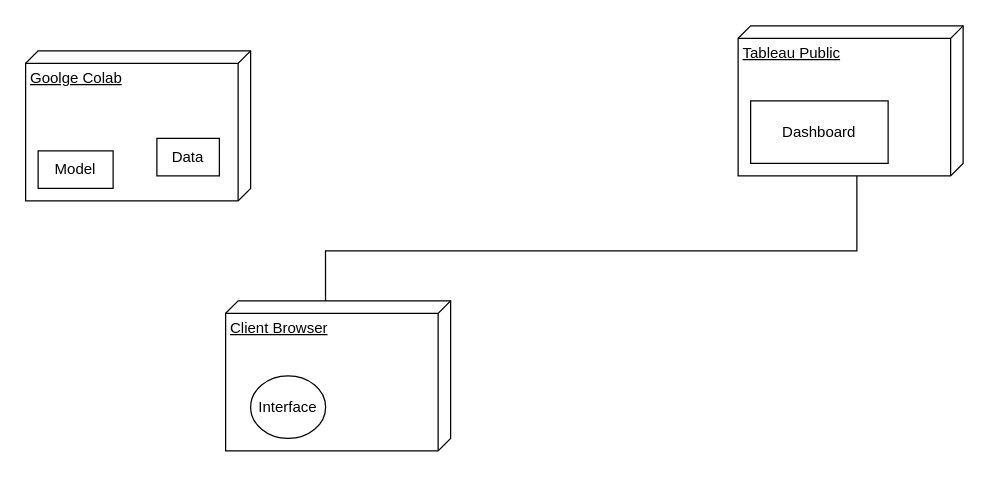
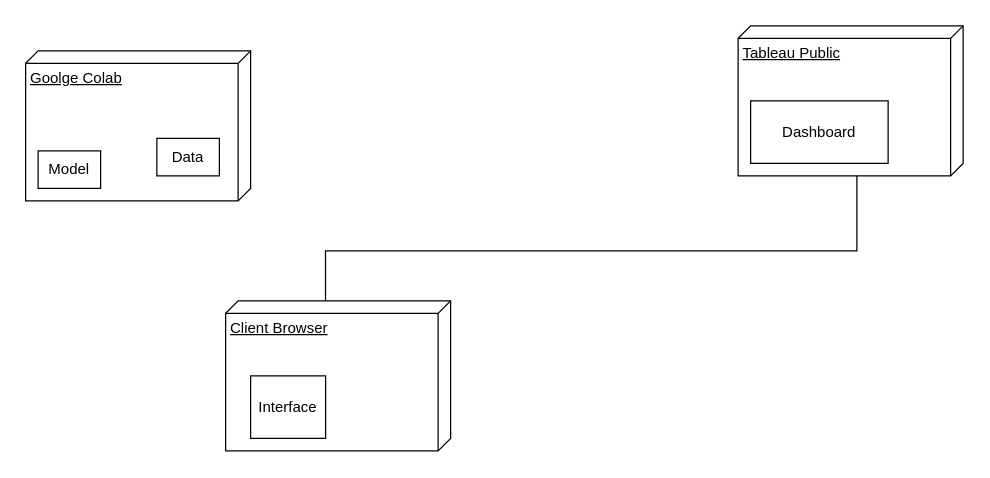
(76, 169) -> (69, 169)
(288, 407) -> (288, 407)
